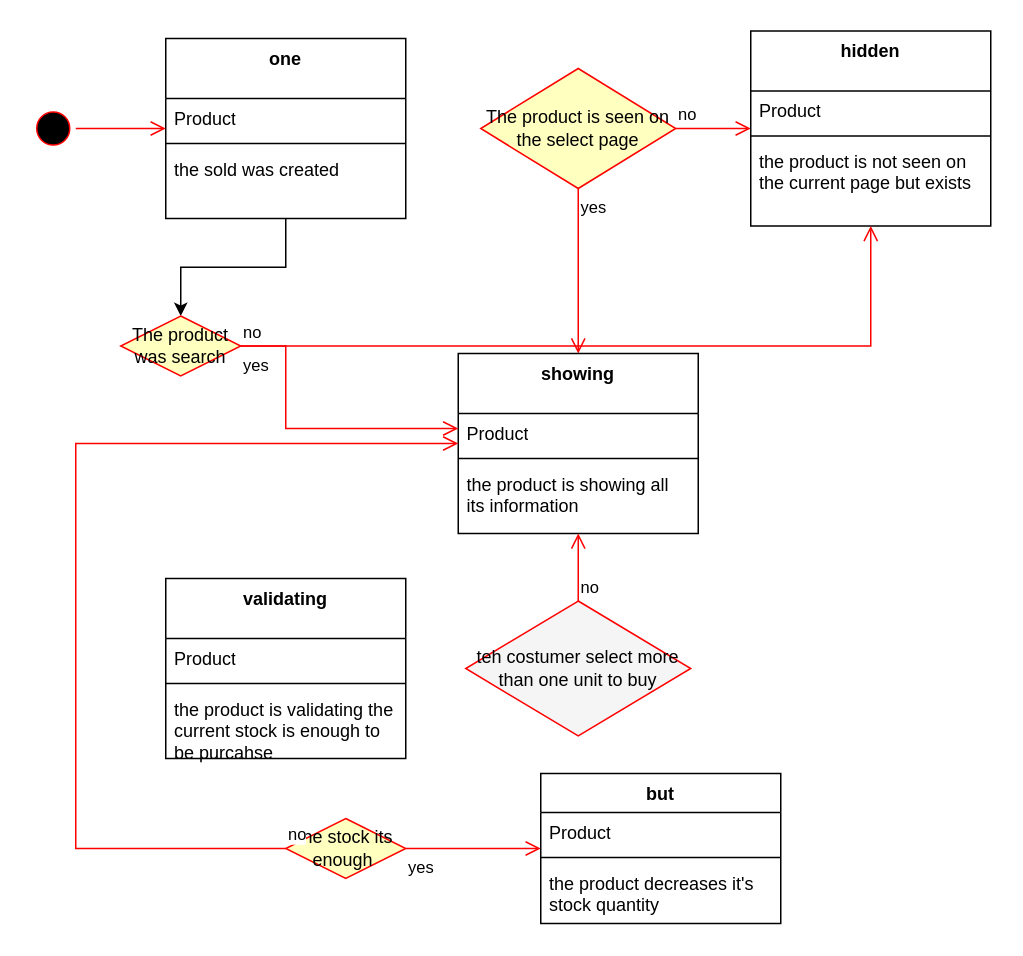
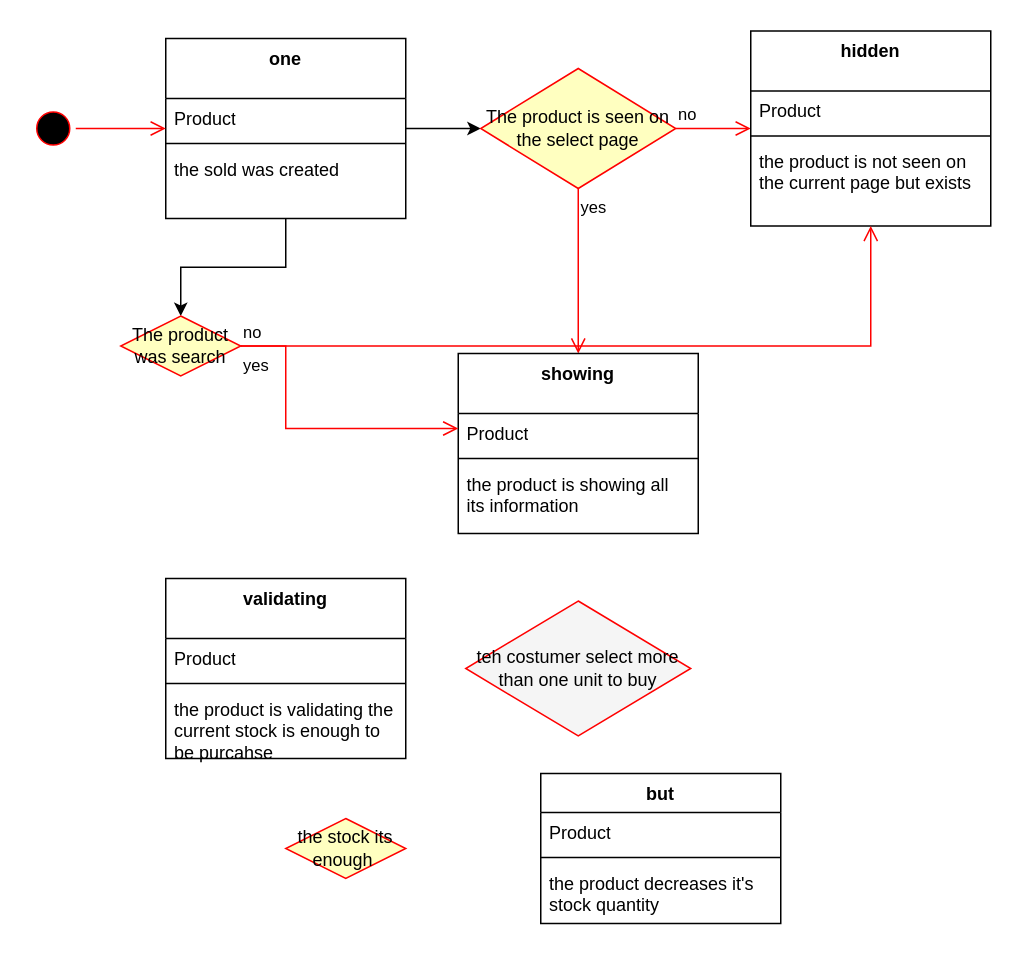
none -> (439, 128)
(76, 561) -> none
(578, 569) -> none
(471, 848) -> none
